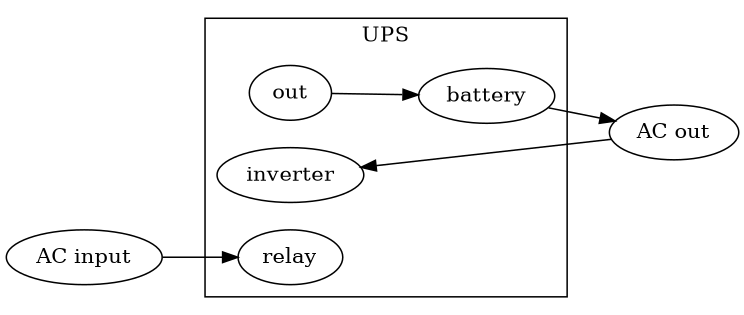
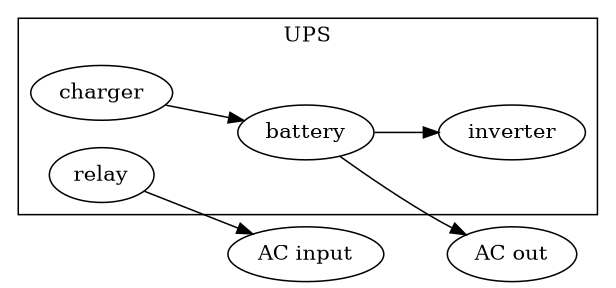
(290, 93) -> (102, 93)
(494, 152) -> (399, 132)
(192, 257) -> (180, 205)
